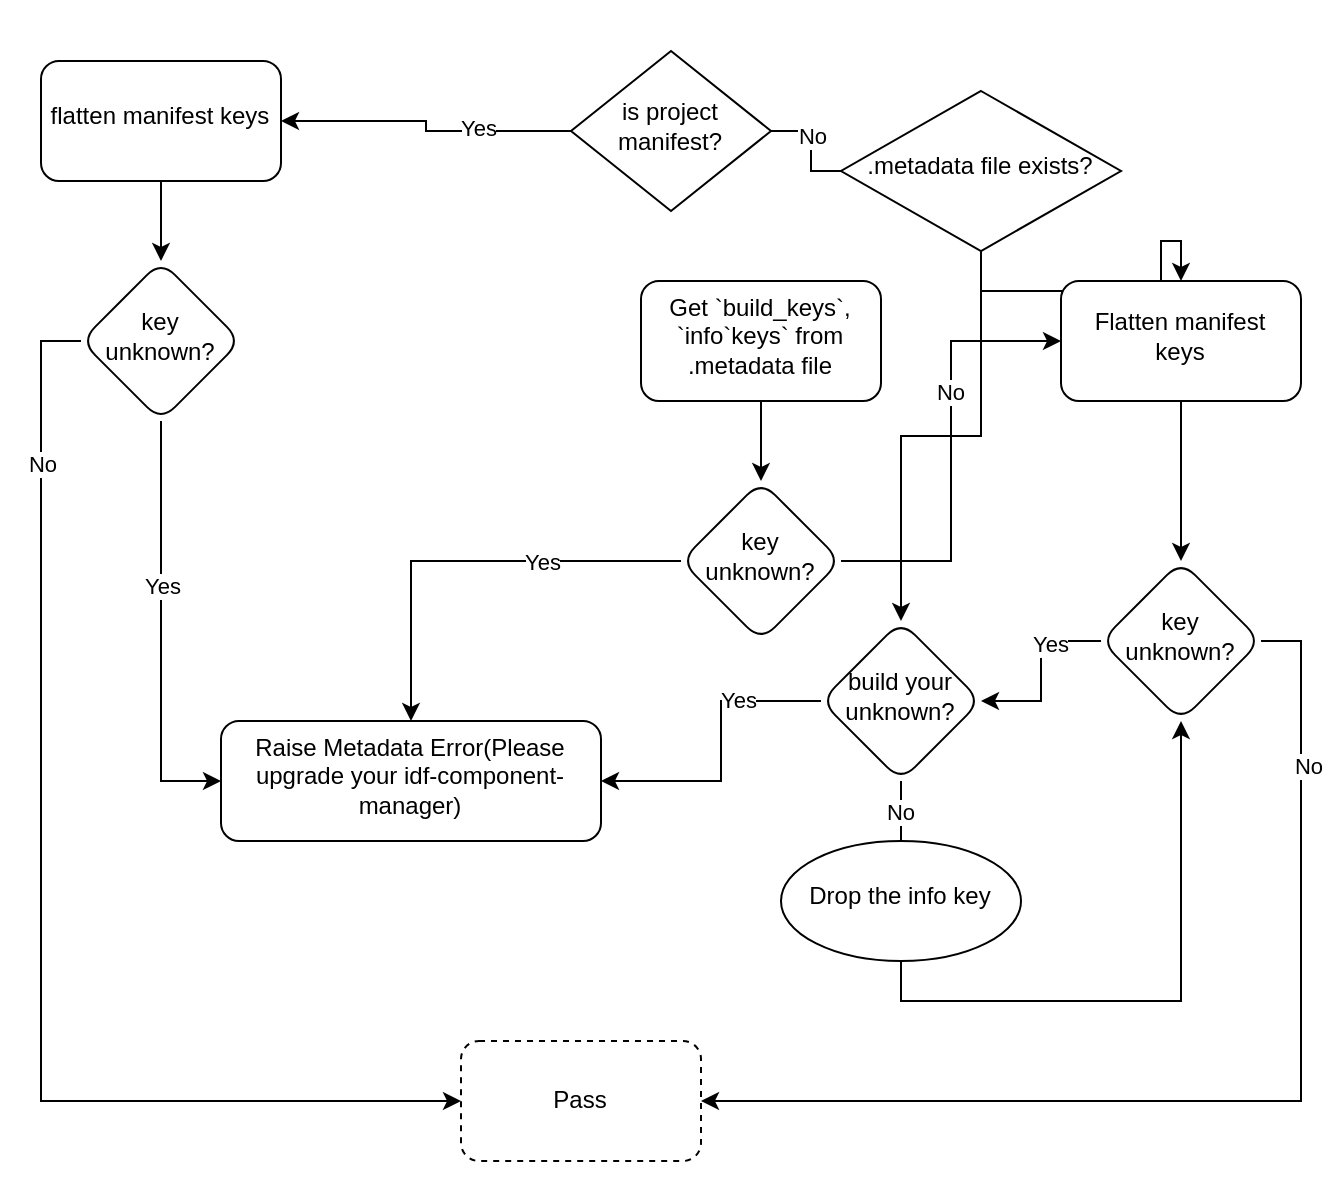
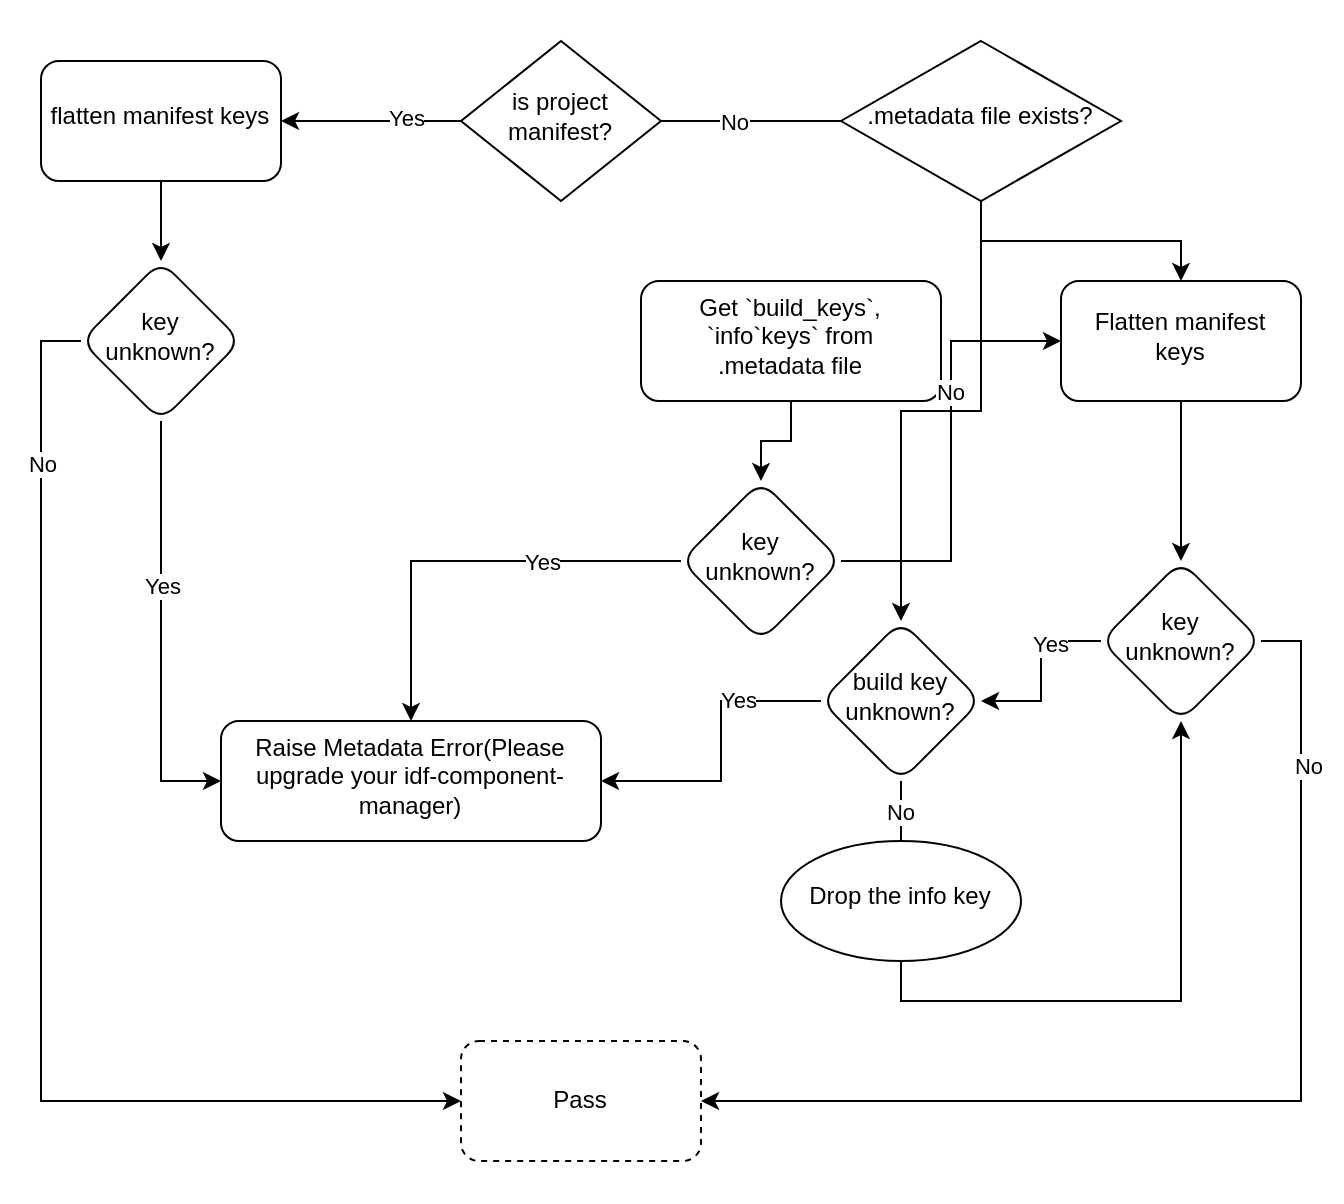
(671, 131) -> (561, 121)
(981, 171) -> (981, 121)
(761, 341) -> (791, 341)
(901, 697) -> (901, 697)
